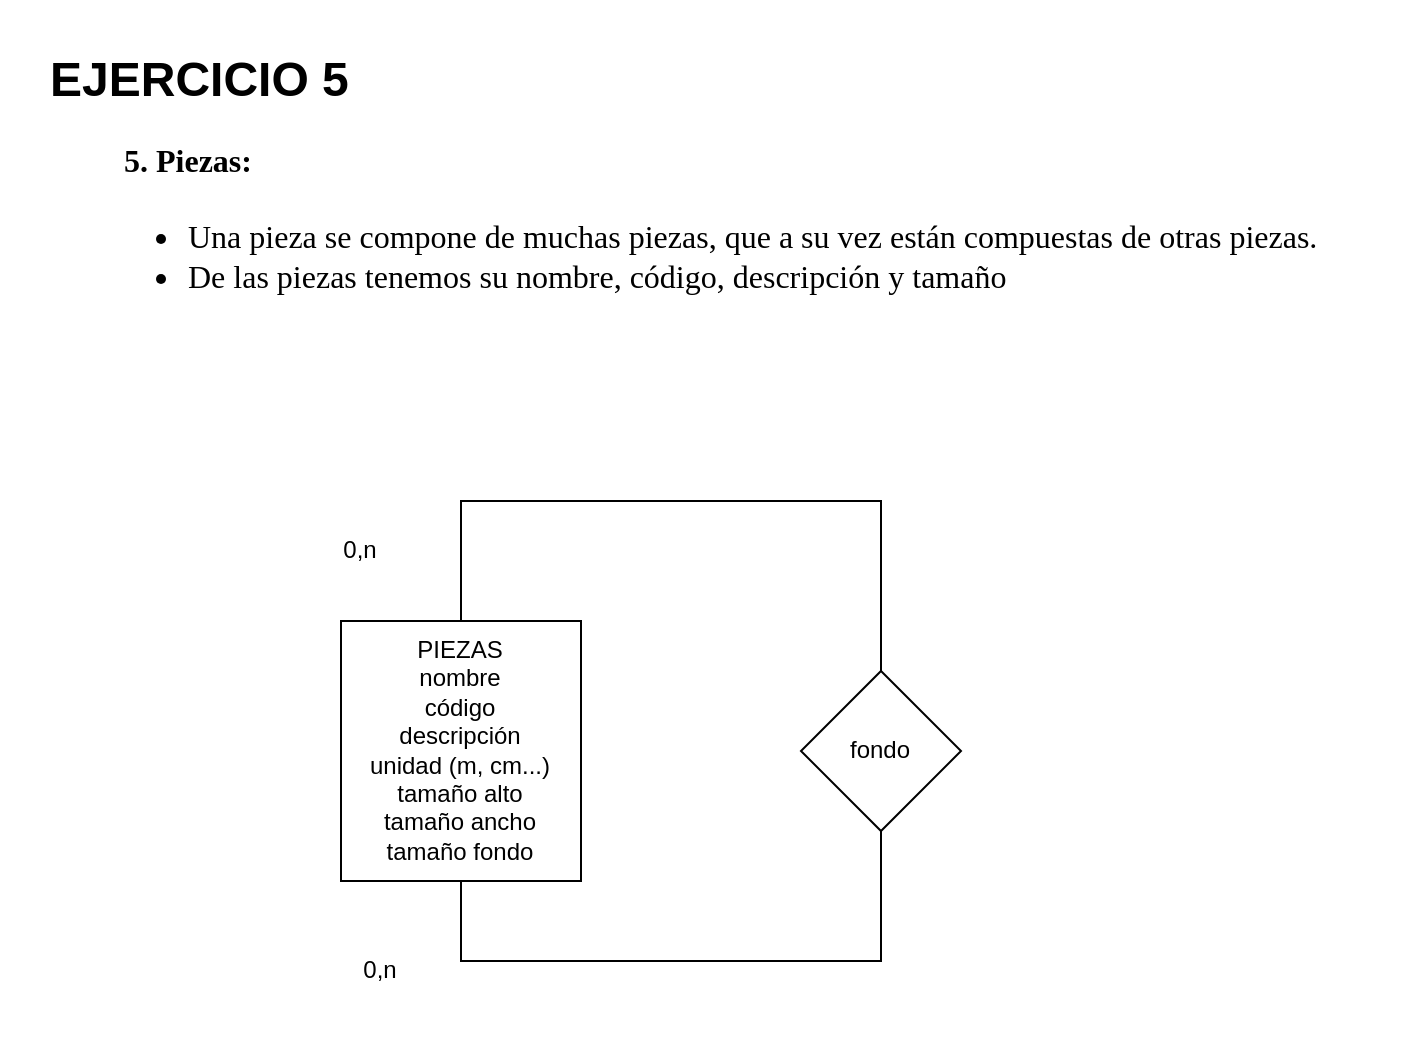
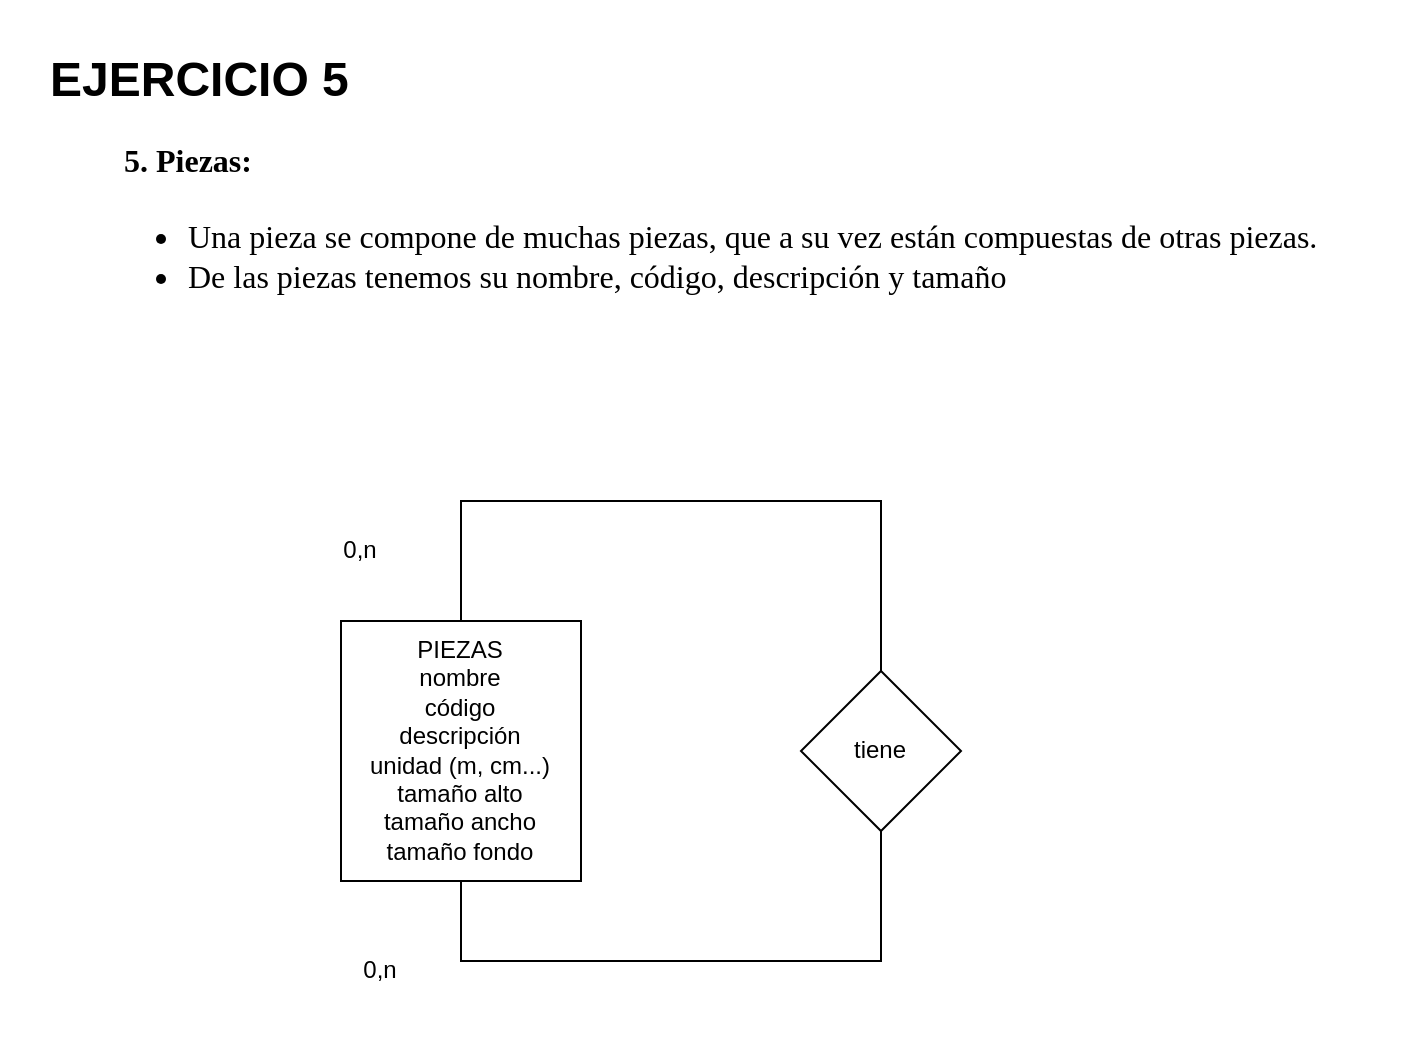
(881, 751) -> (881, 751)
